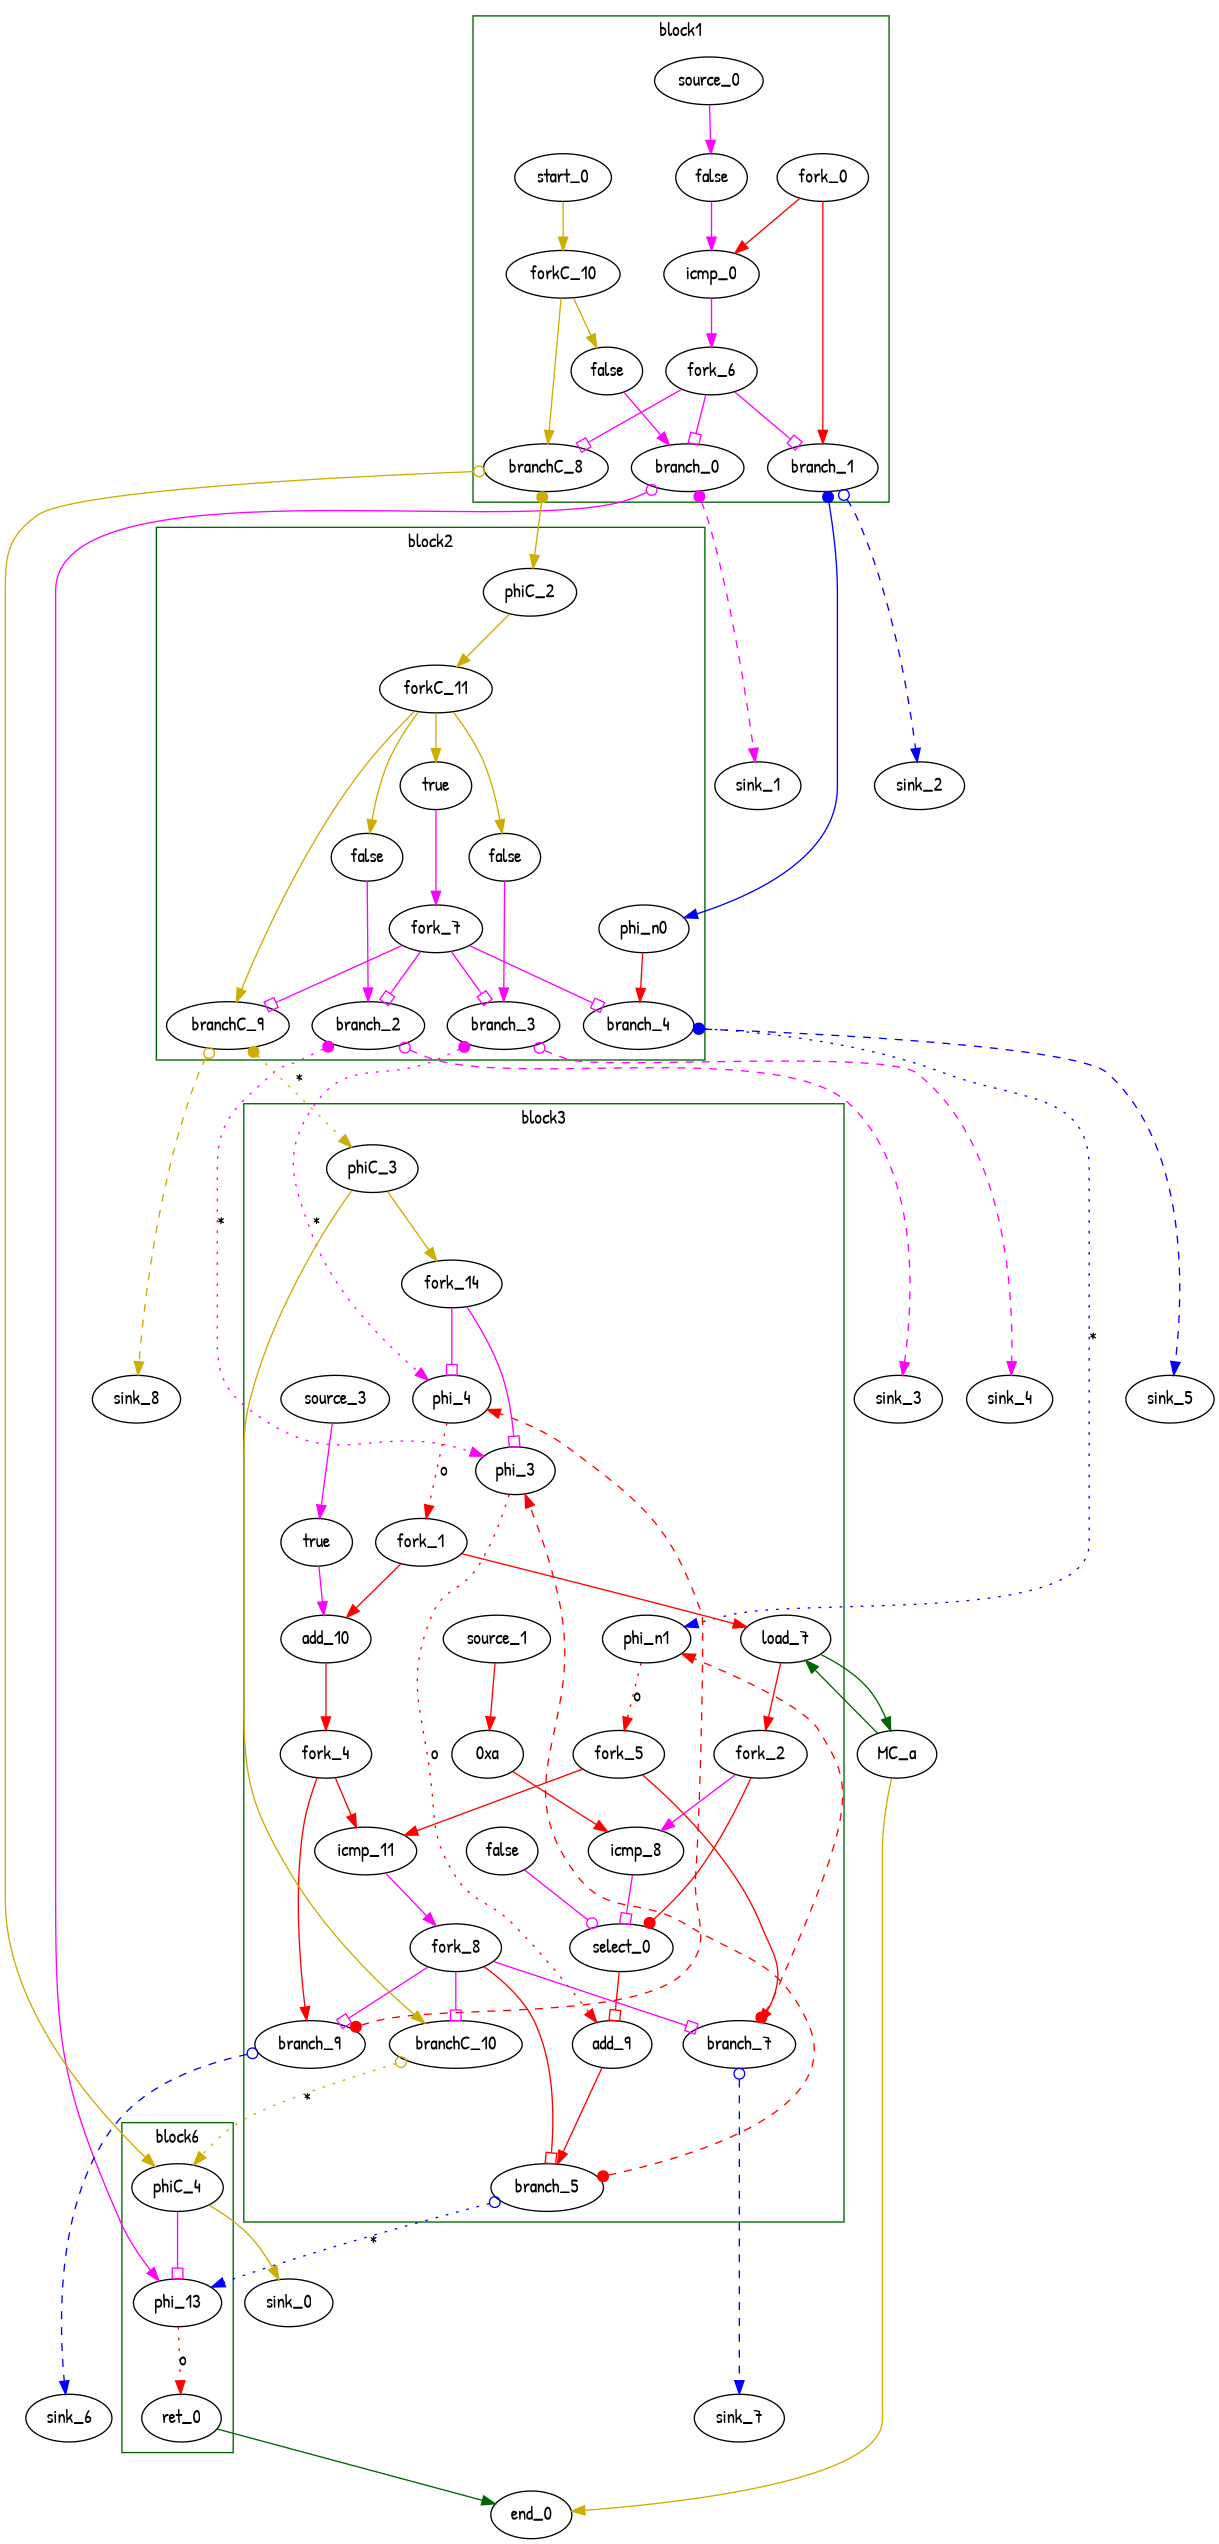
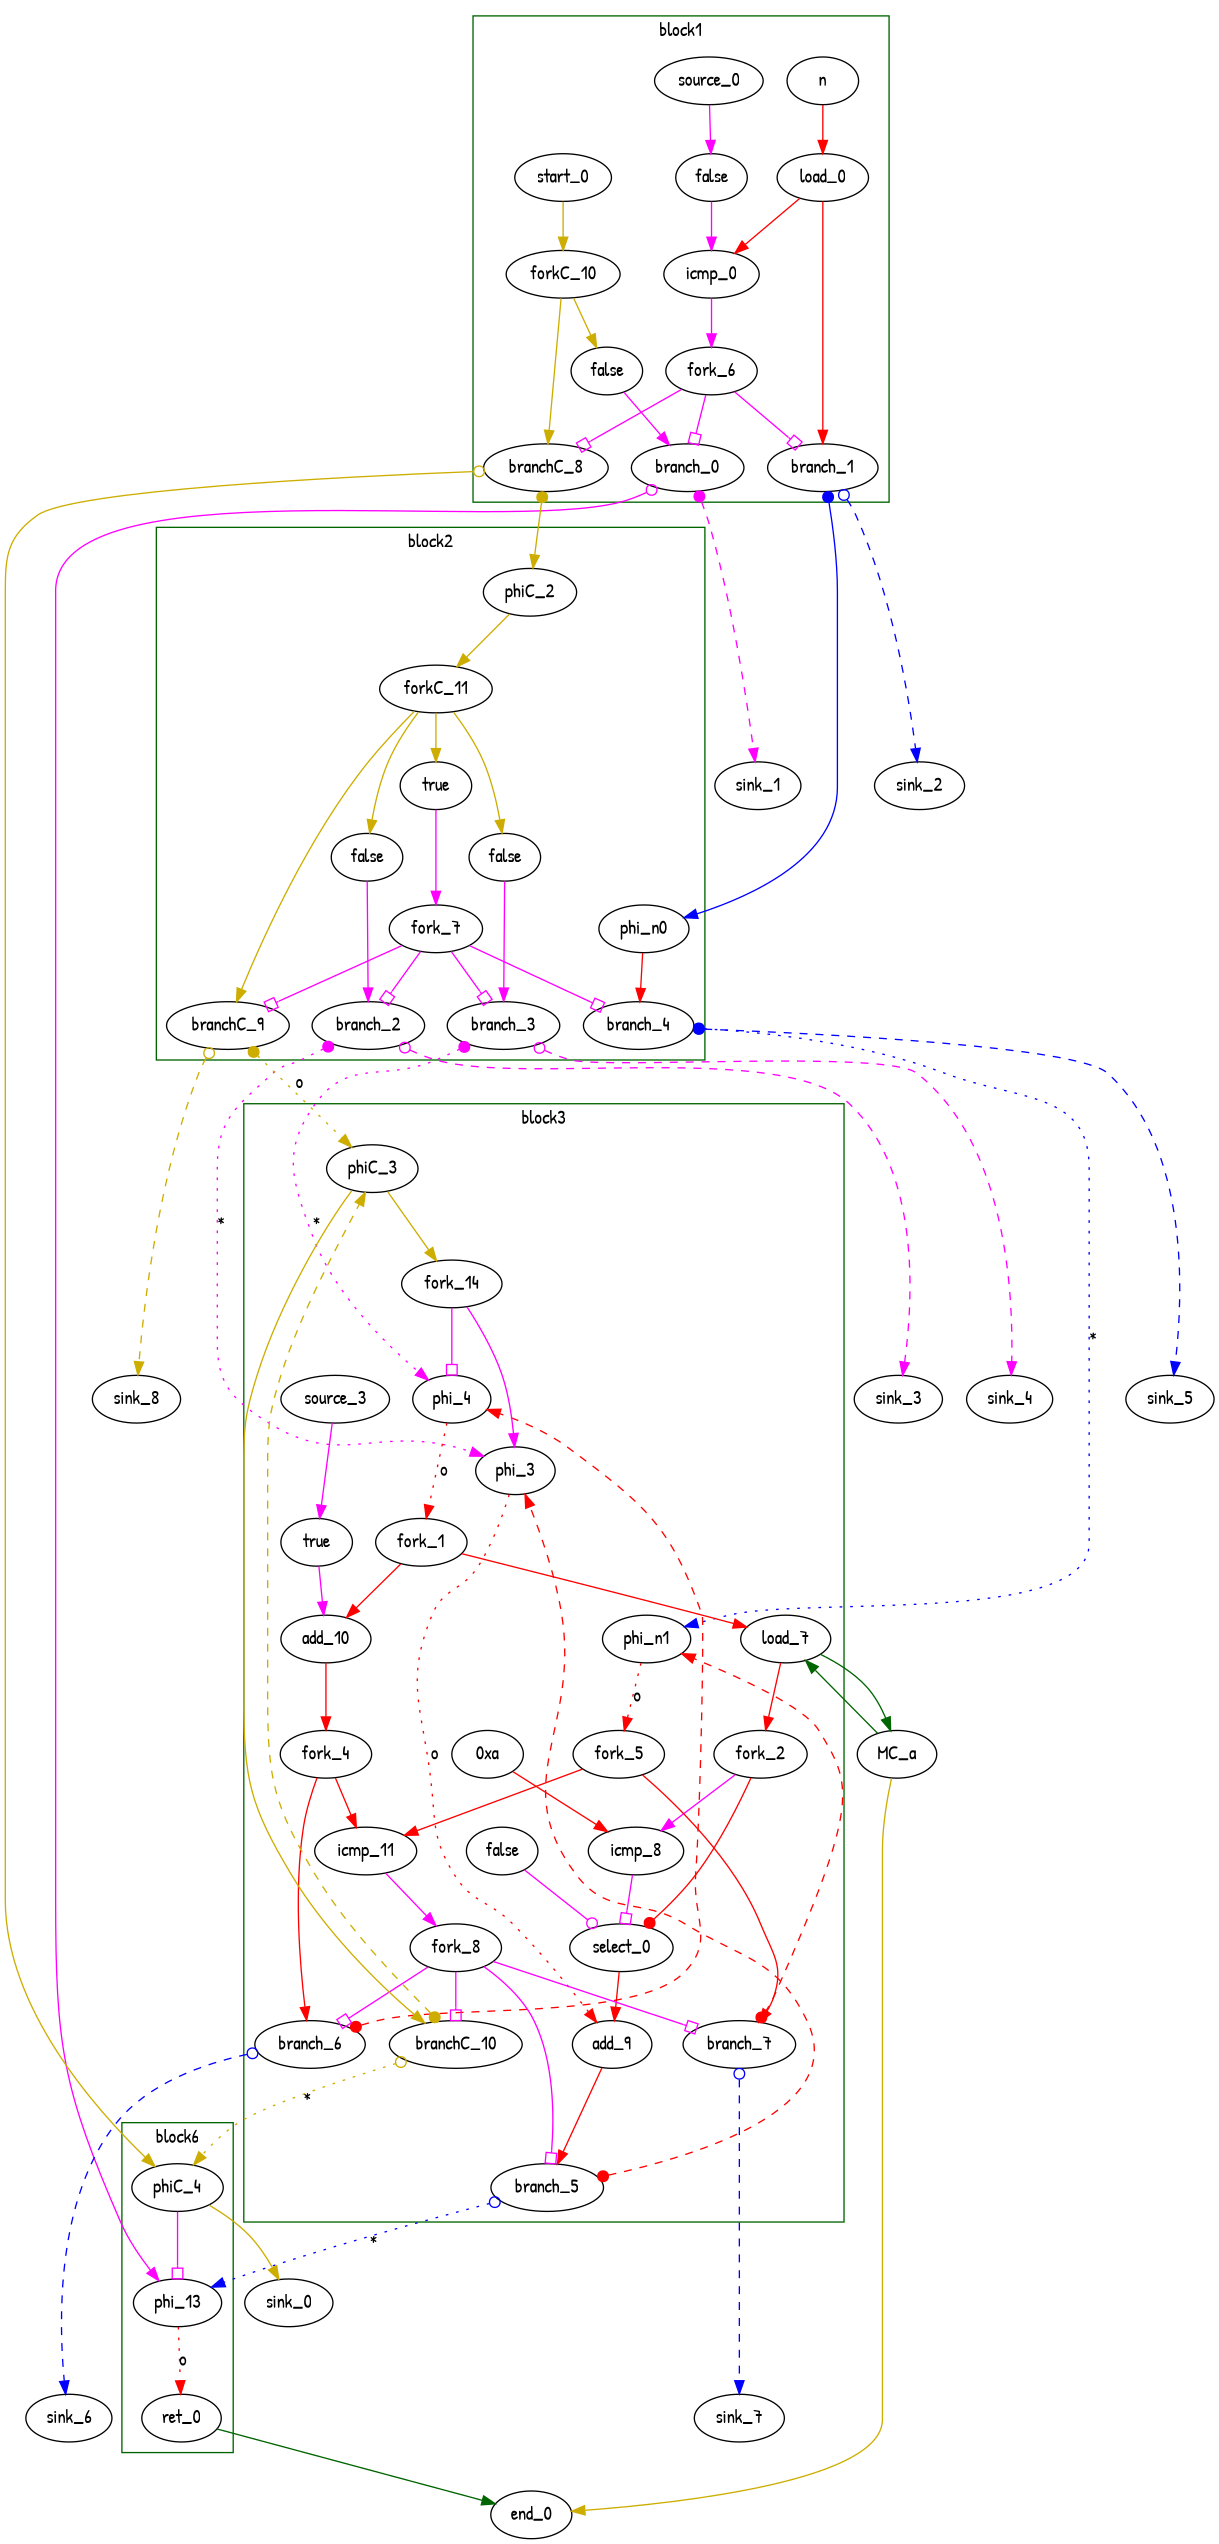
none -> (823, 81)
(823, 178) -> (823, 178)
(300, 1083) -> (300, 1083)
(499, 1367) -> (499, 1367)
none -> (268, 1625)
(497, 1639) -> none
(617, 1990) -> (617, 1990)
(310, 2044) -> (310, 2044)
(544, 2048) -> (544, 2048)
